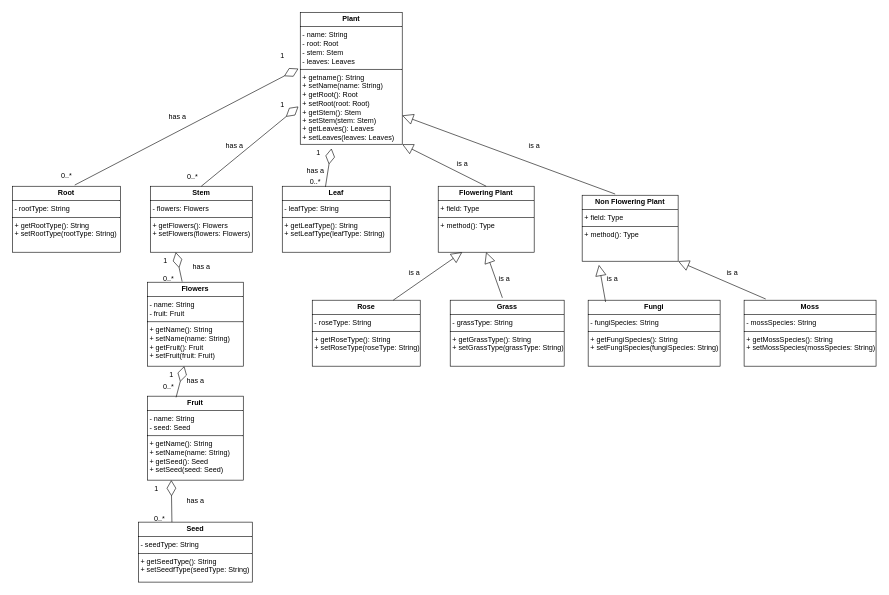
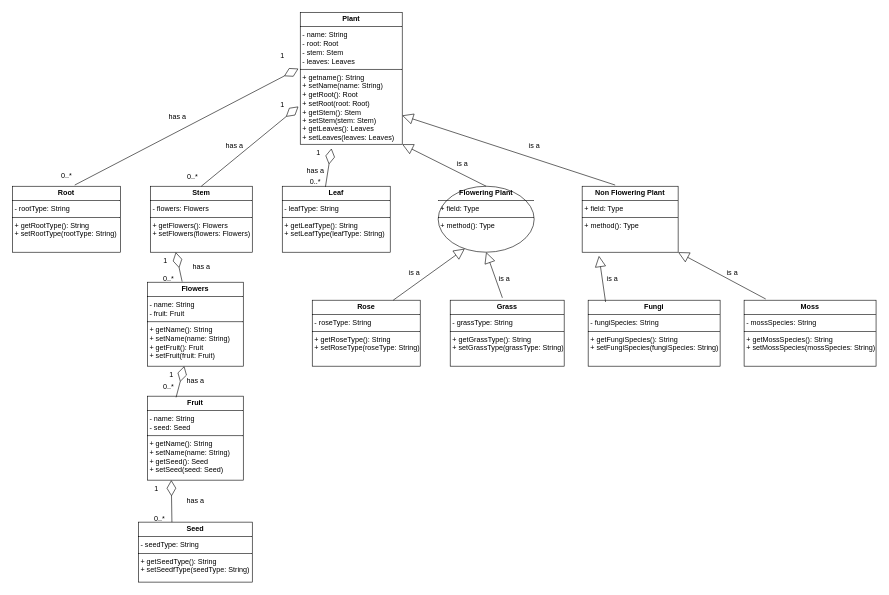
(486, 219) -> (486, 219)
(630, 228) -> (630, 219)
